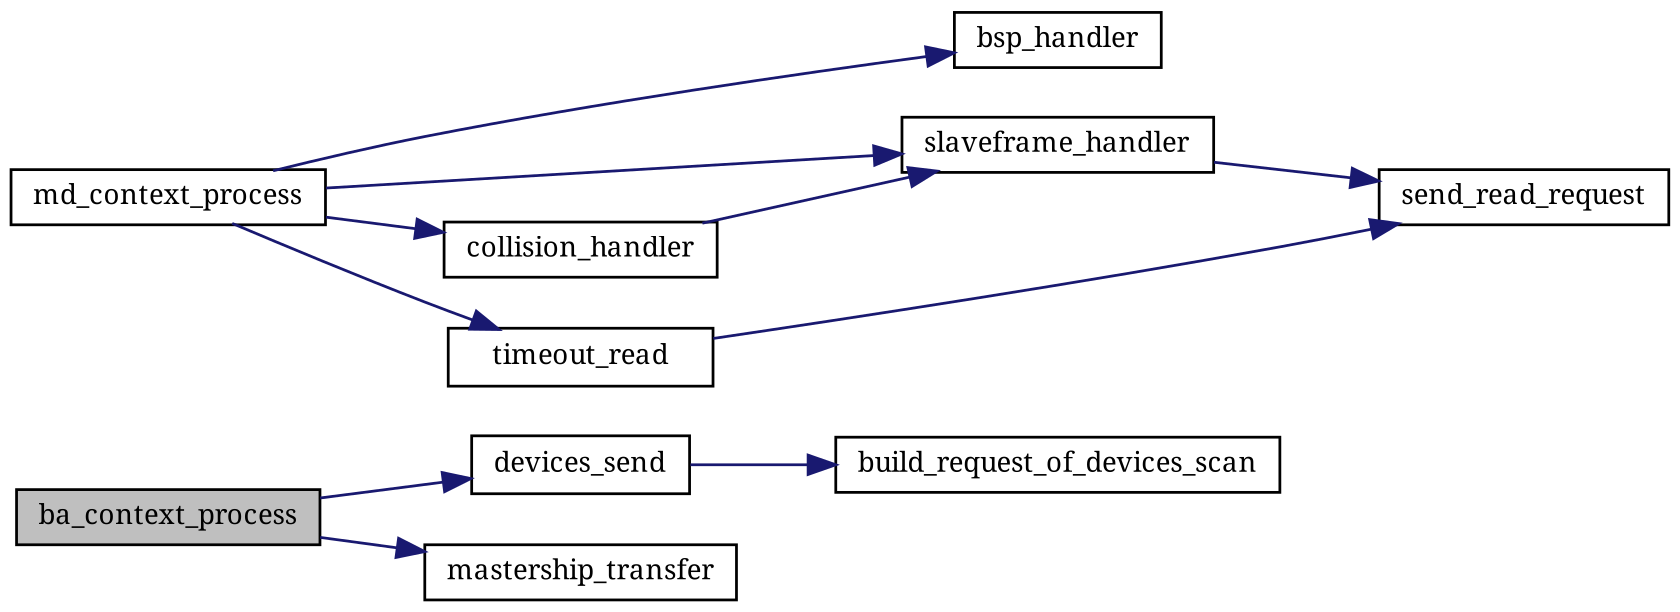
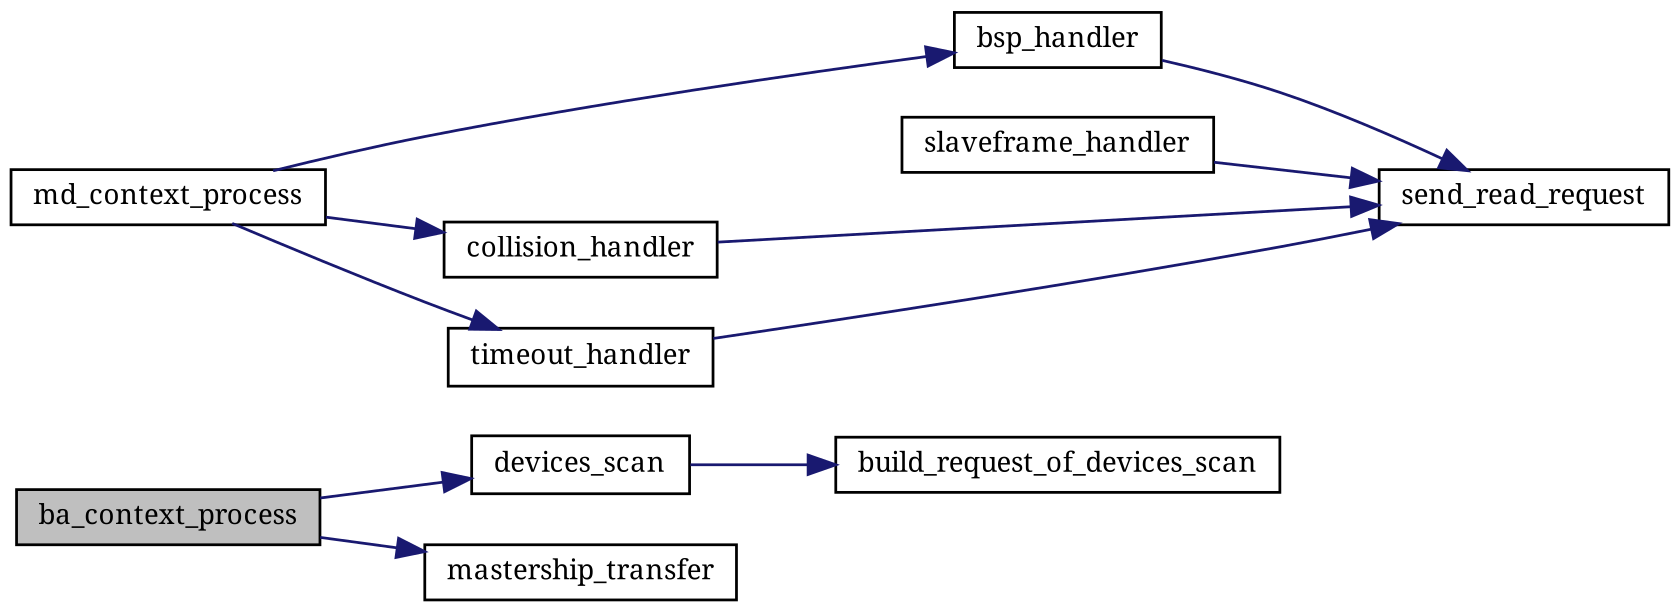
none -> (1305, 101)
(600, 172) -> none
(806, 200) -> (1034, 224)
(581, 357) -> (581, 357)
(581, 465) -> (581, 465)
